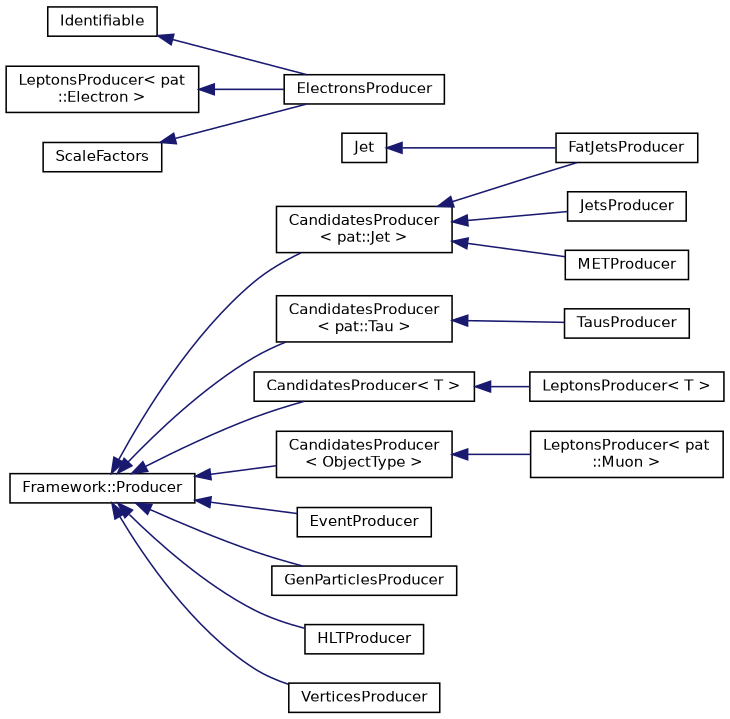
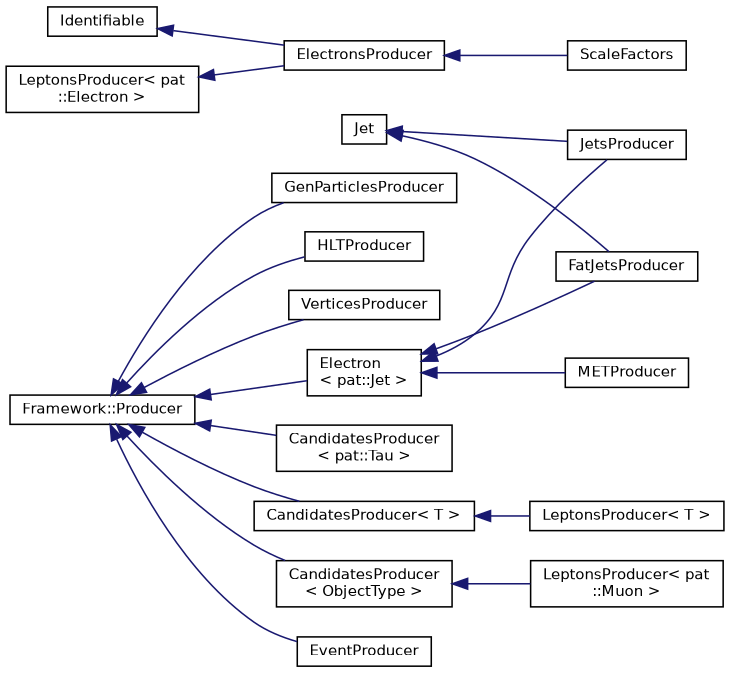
(241, 121) -> (514, 55)
none -> (485, 136)
(364, 230) -> (364, 373)
(627, 323) -> none
